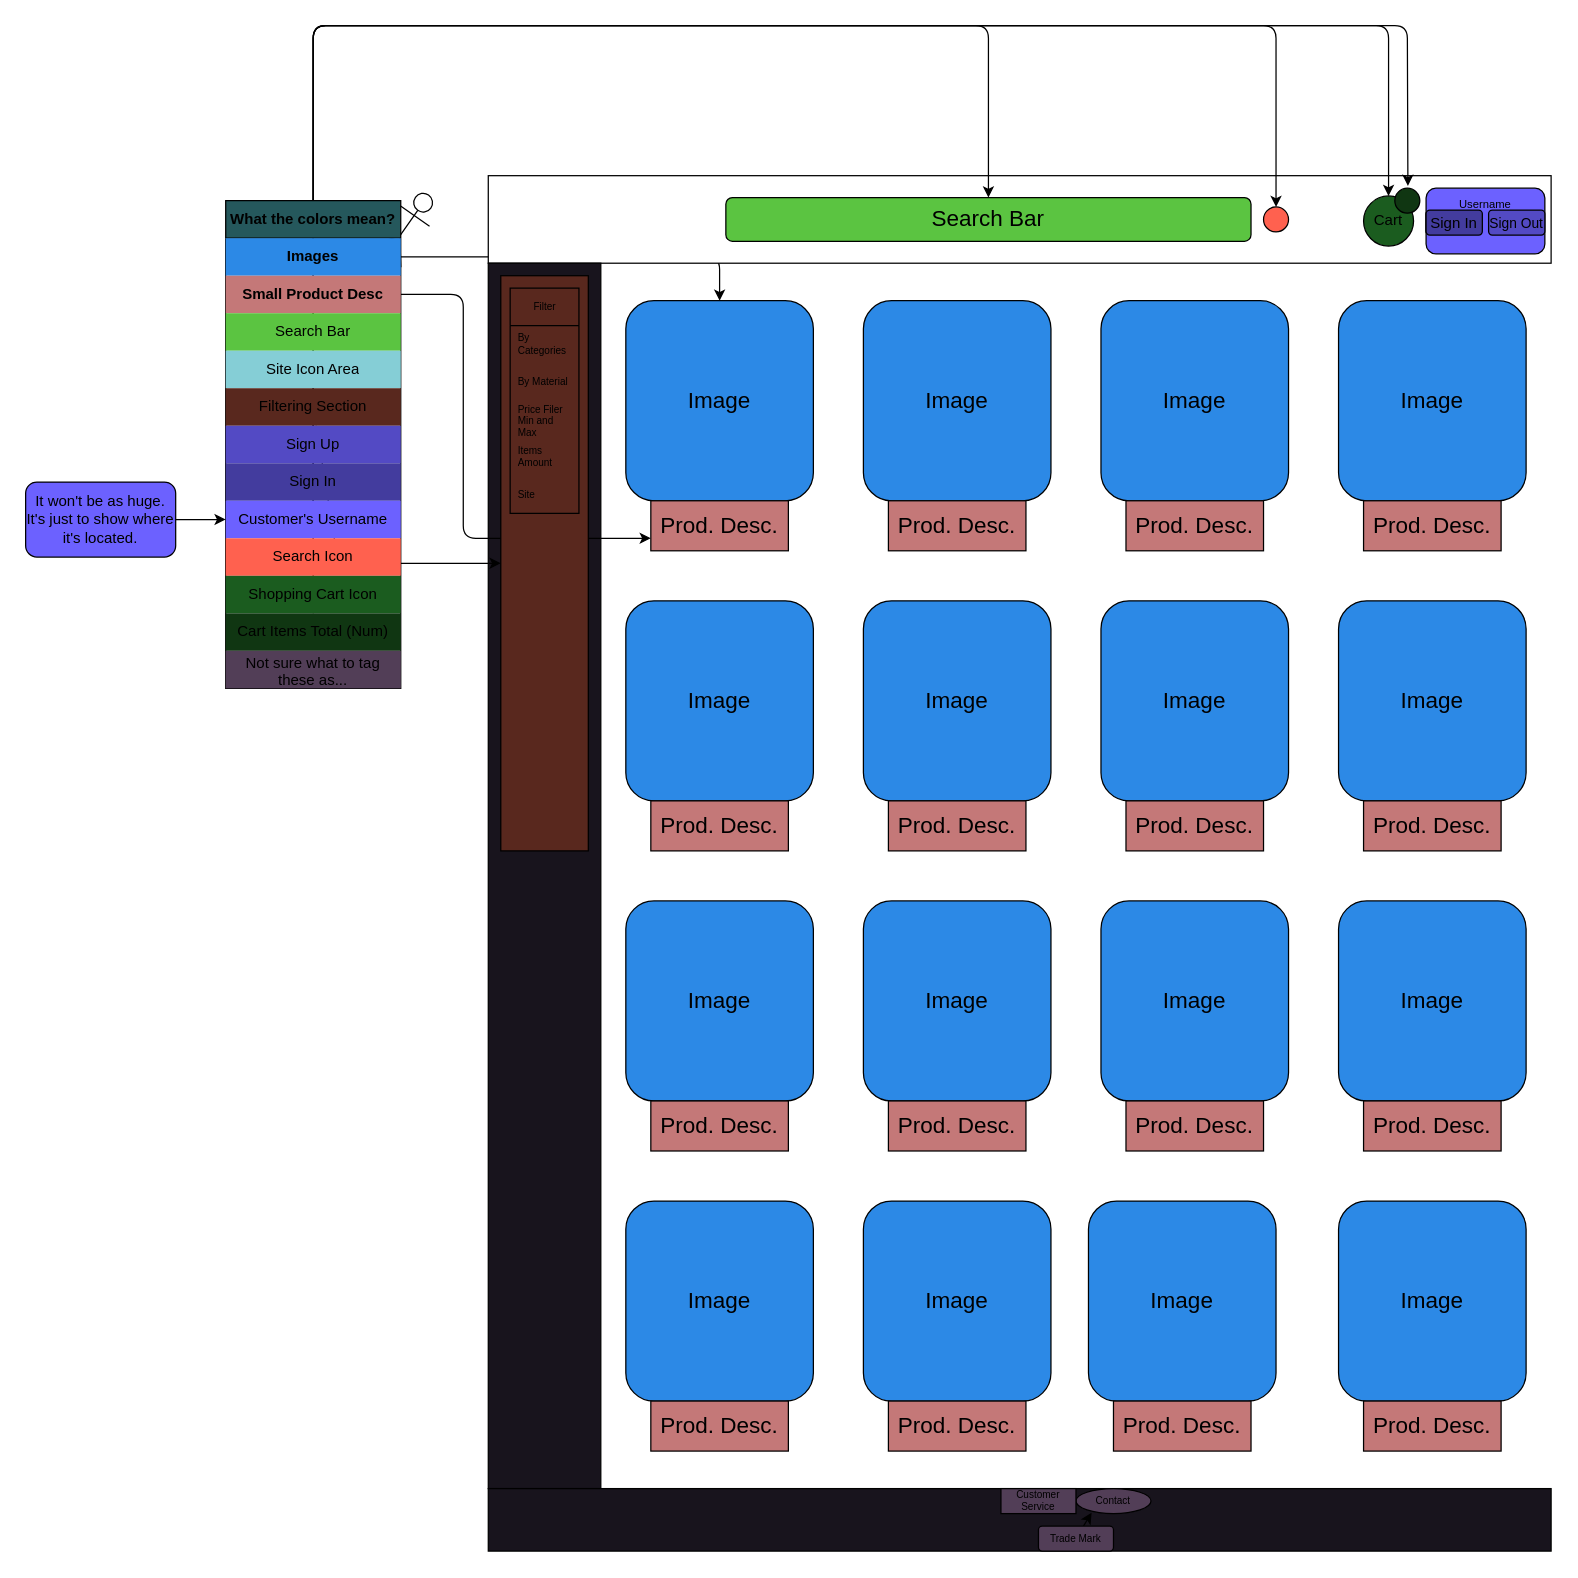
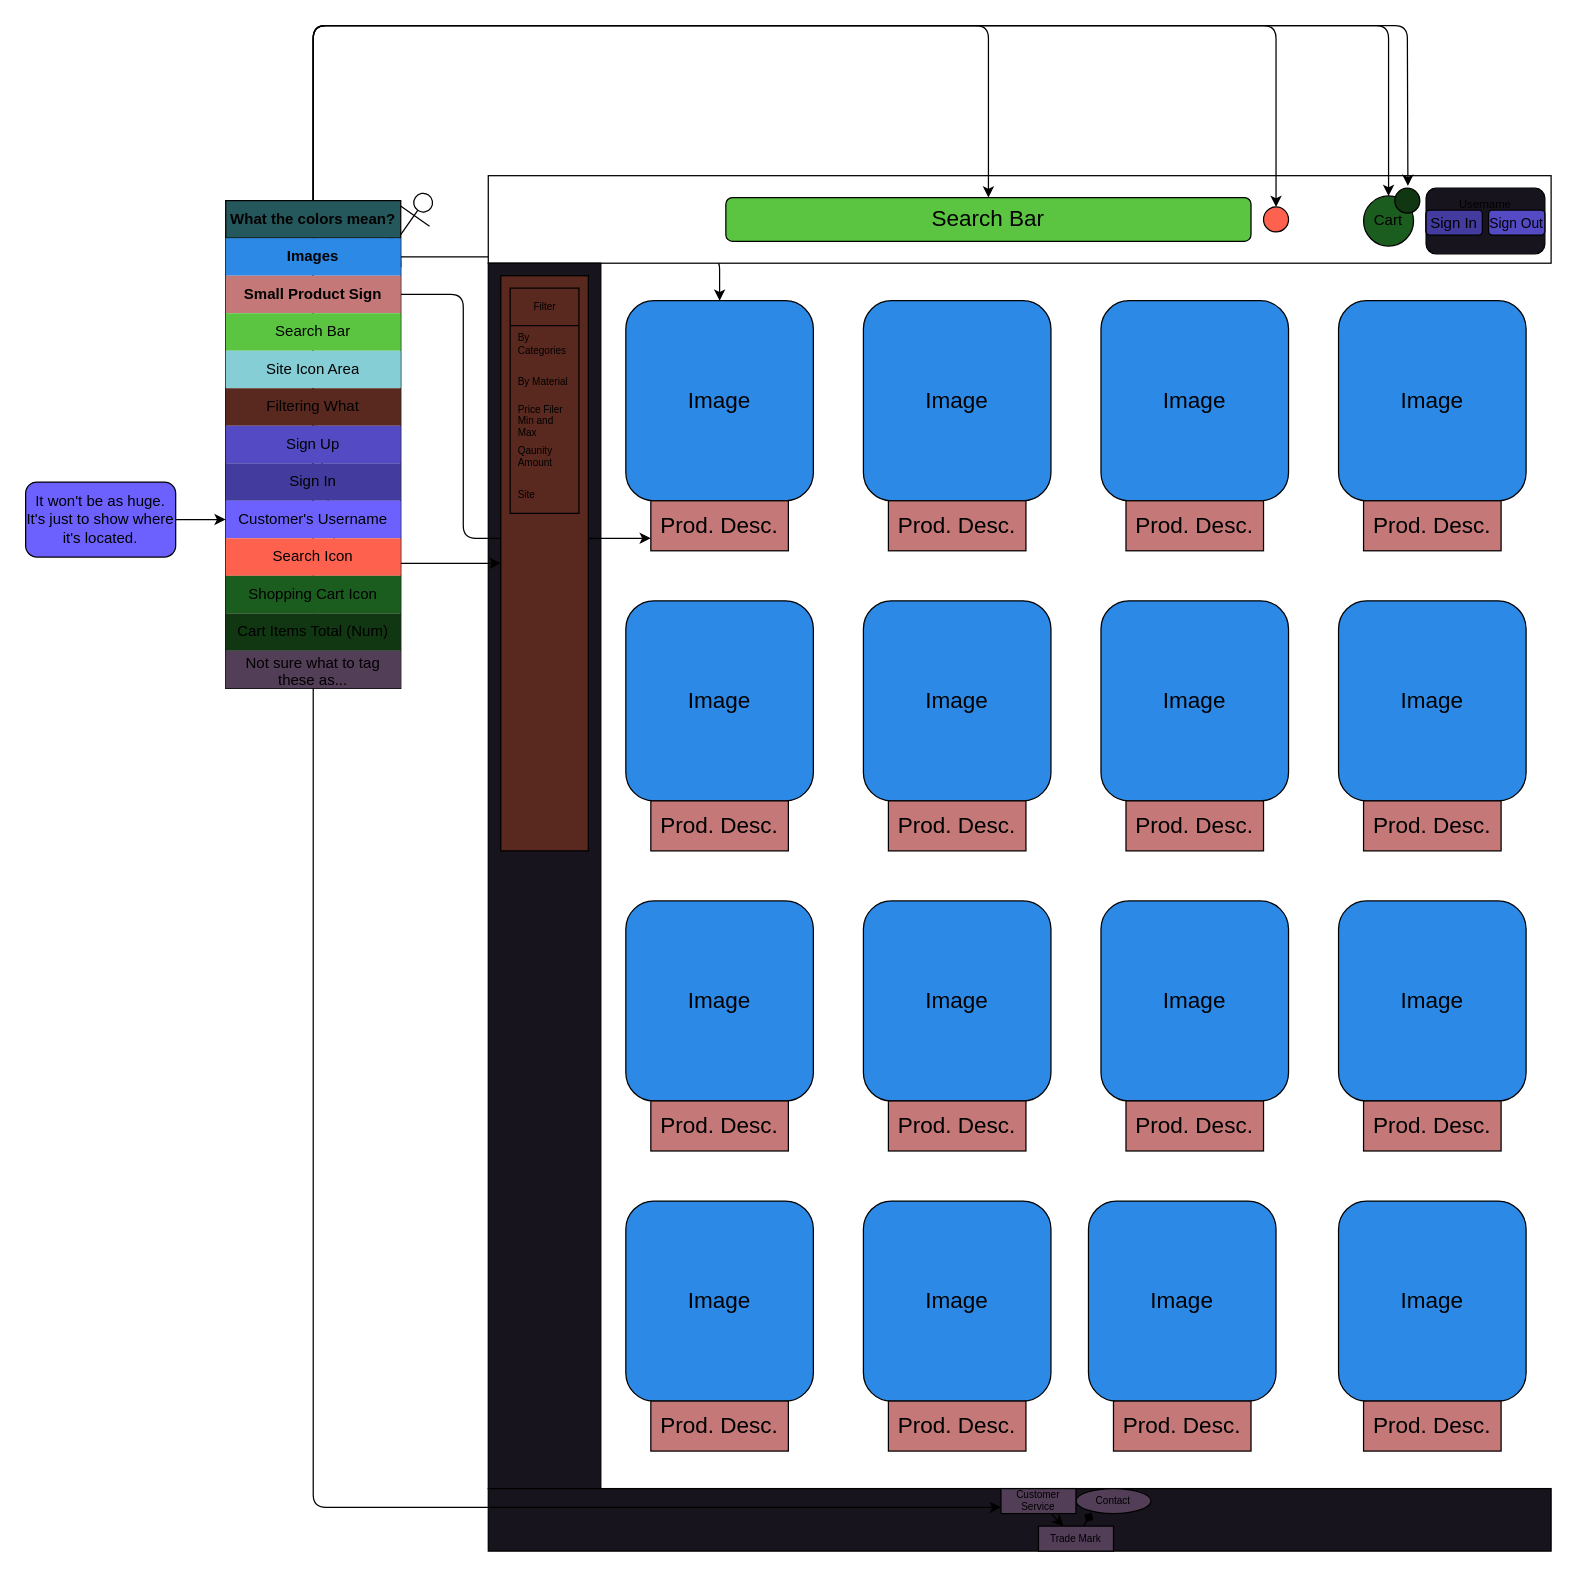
(1485, 221) -> (1485, 221)
(313, 294) -> (313, 294)
(313, 407) -> (313, 407)
(546, 457) -> (546, 457)
none -> (313, 1181)
none -> (1054, 1516)
(1087, 1520) -> (1086, 1521)
(1076, 1538) -> (1076, 1538)
